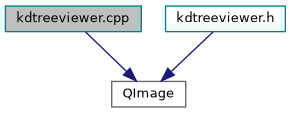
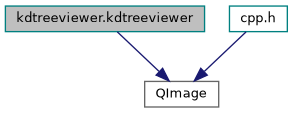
(73, 19) -> (105, 19)
(225, 19) -> (258, 19)
